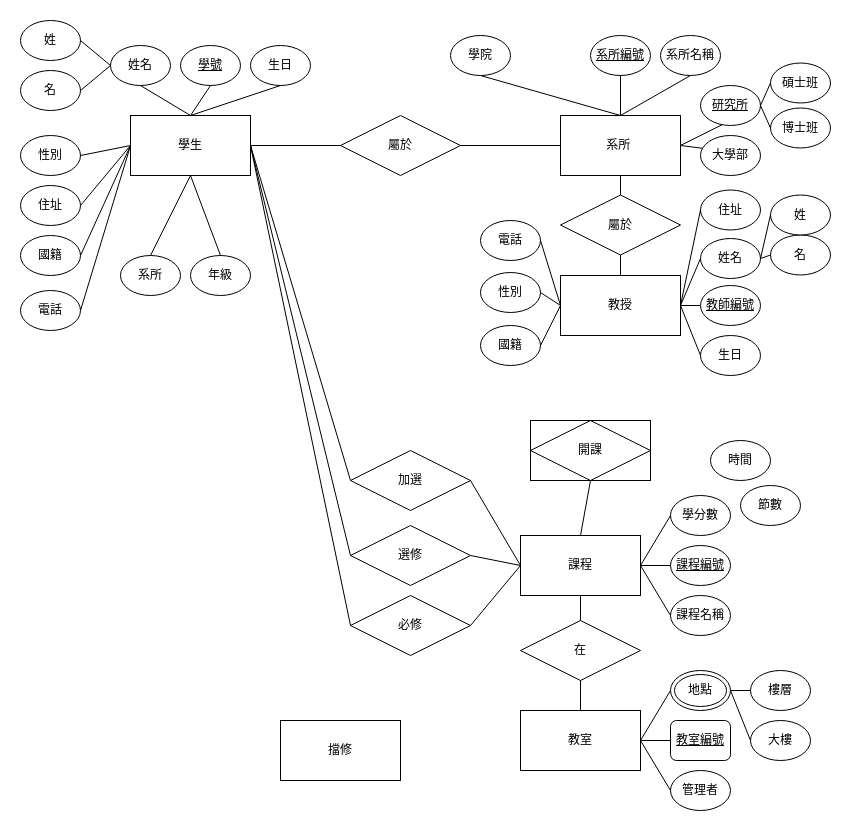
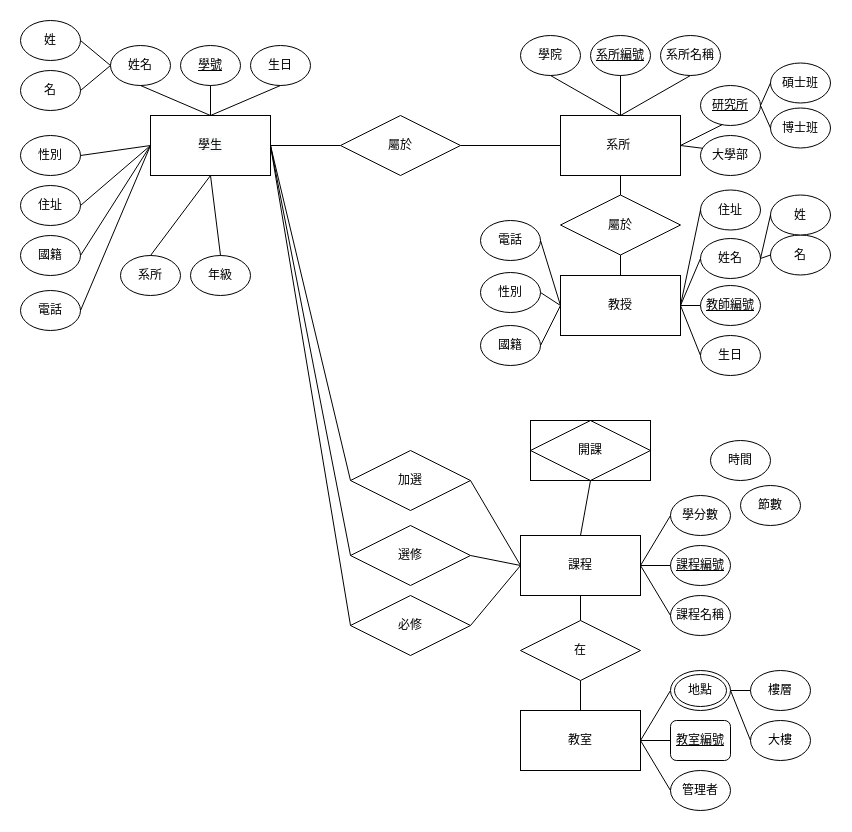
(481, 56) -> (551, 56)
(191, 146) -> (211, 146)
(341, 751) -> none
